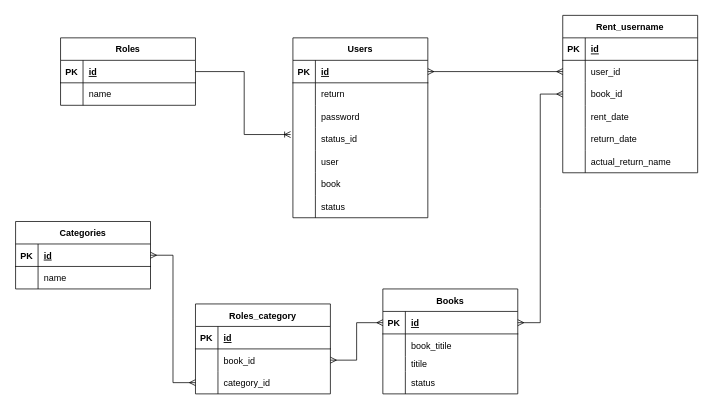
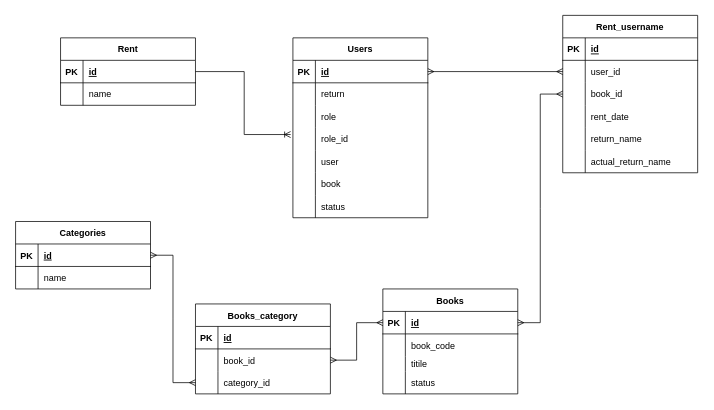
(128, 50) -> (128, 50)
(341, 117) -> (330, 117)
(343, 140) -> (336, 140)
(619, 140) -> (619, 140)
(263, 316) -> (263, 316)
(435, 346) -> (434, 346)
